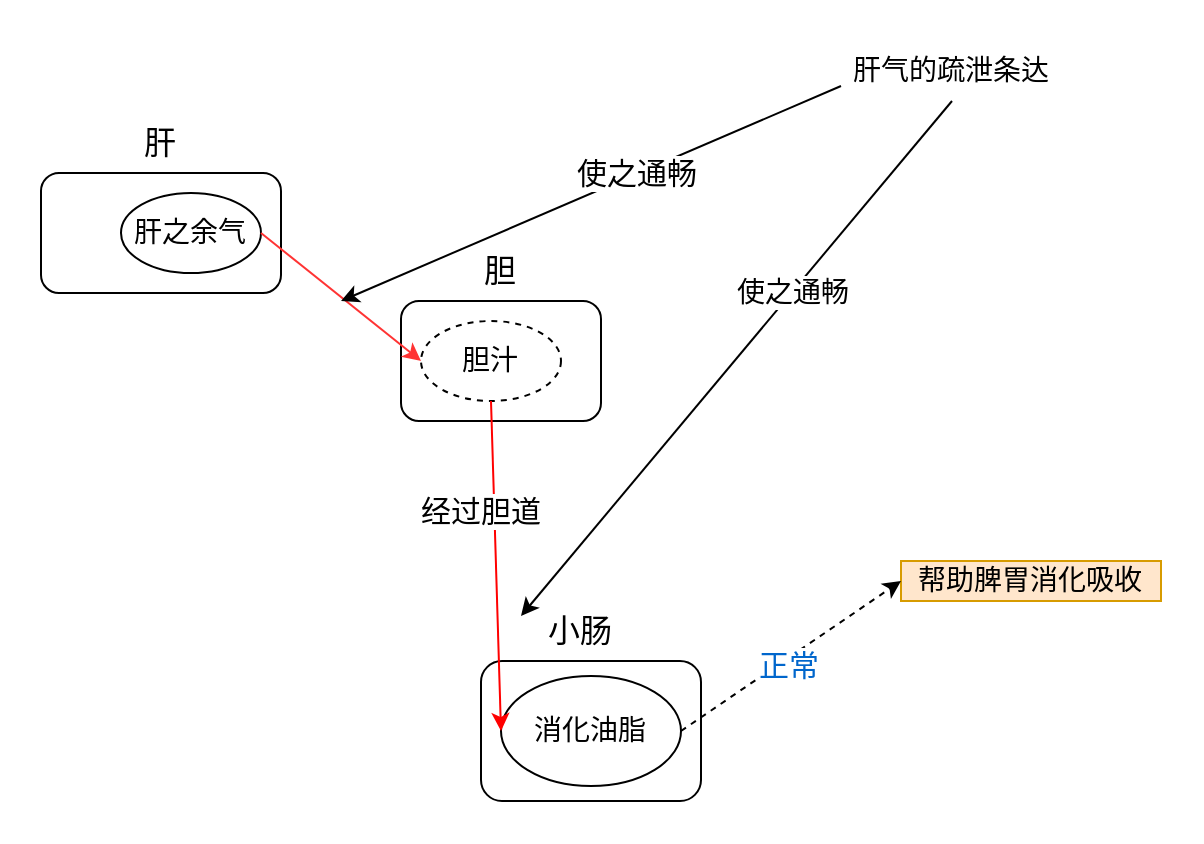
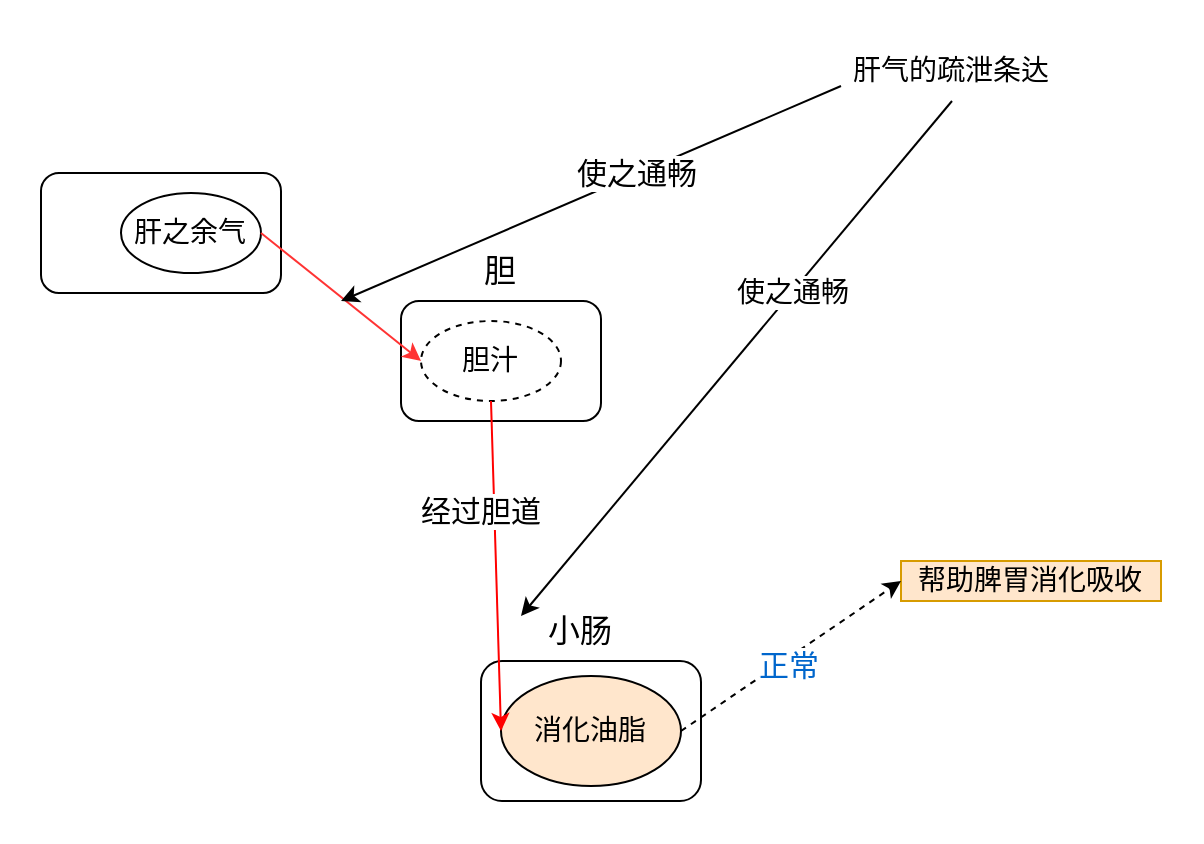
(161, 143) -> none
(591, 731) -> (591, 731)
